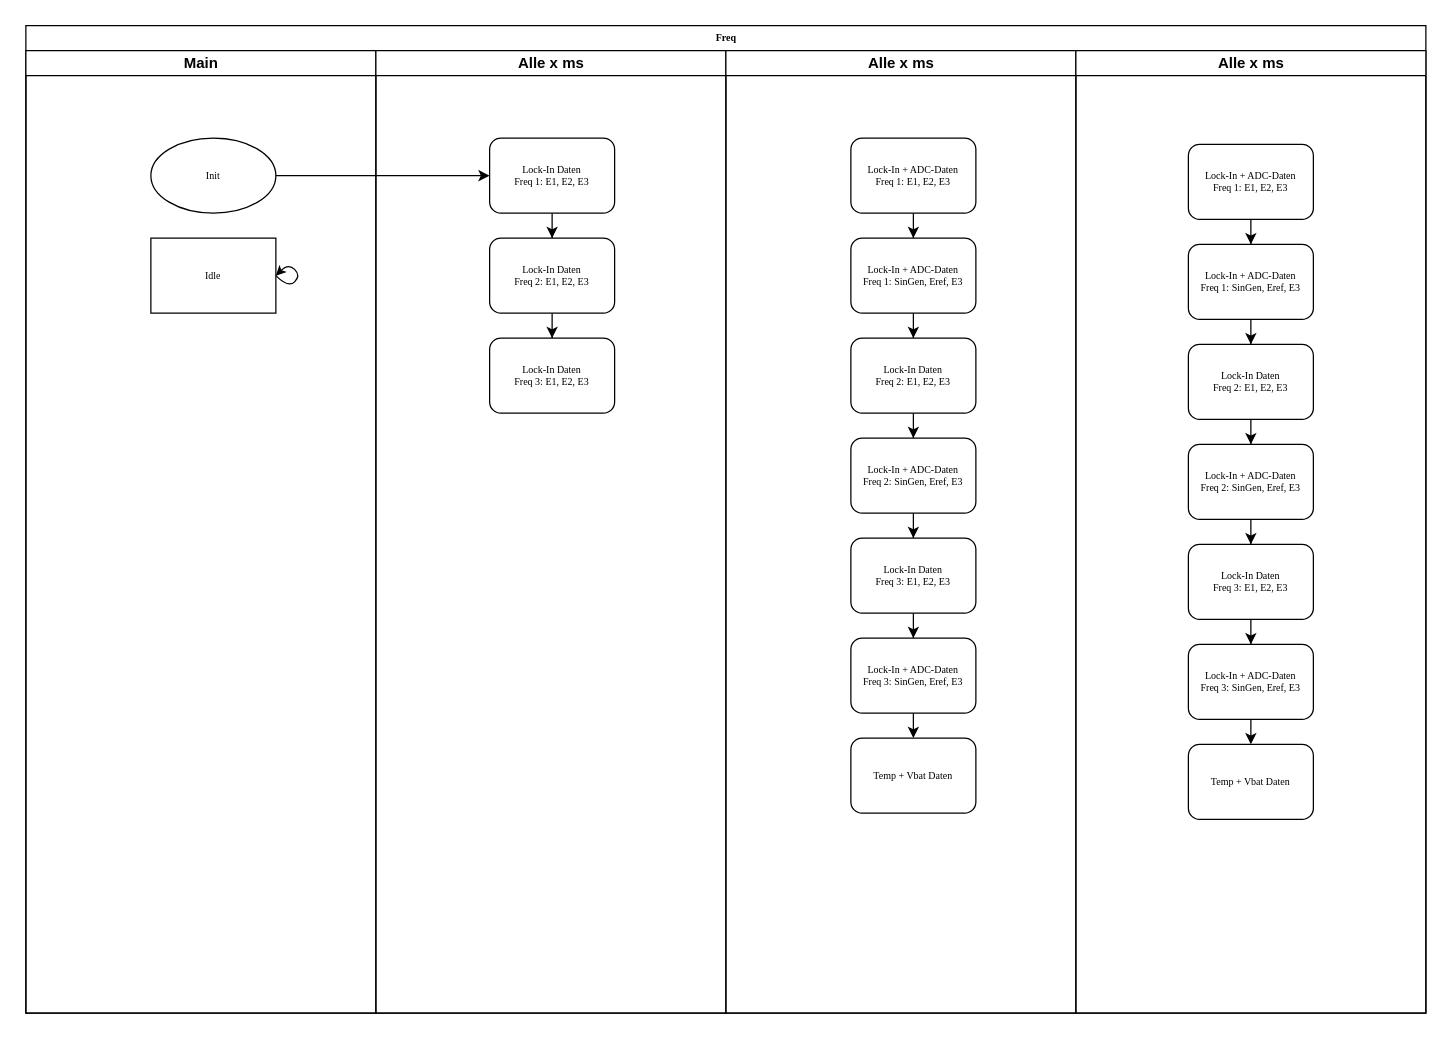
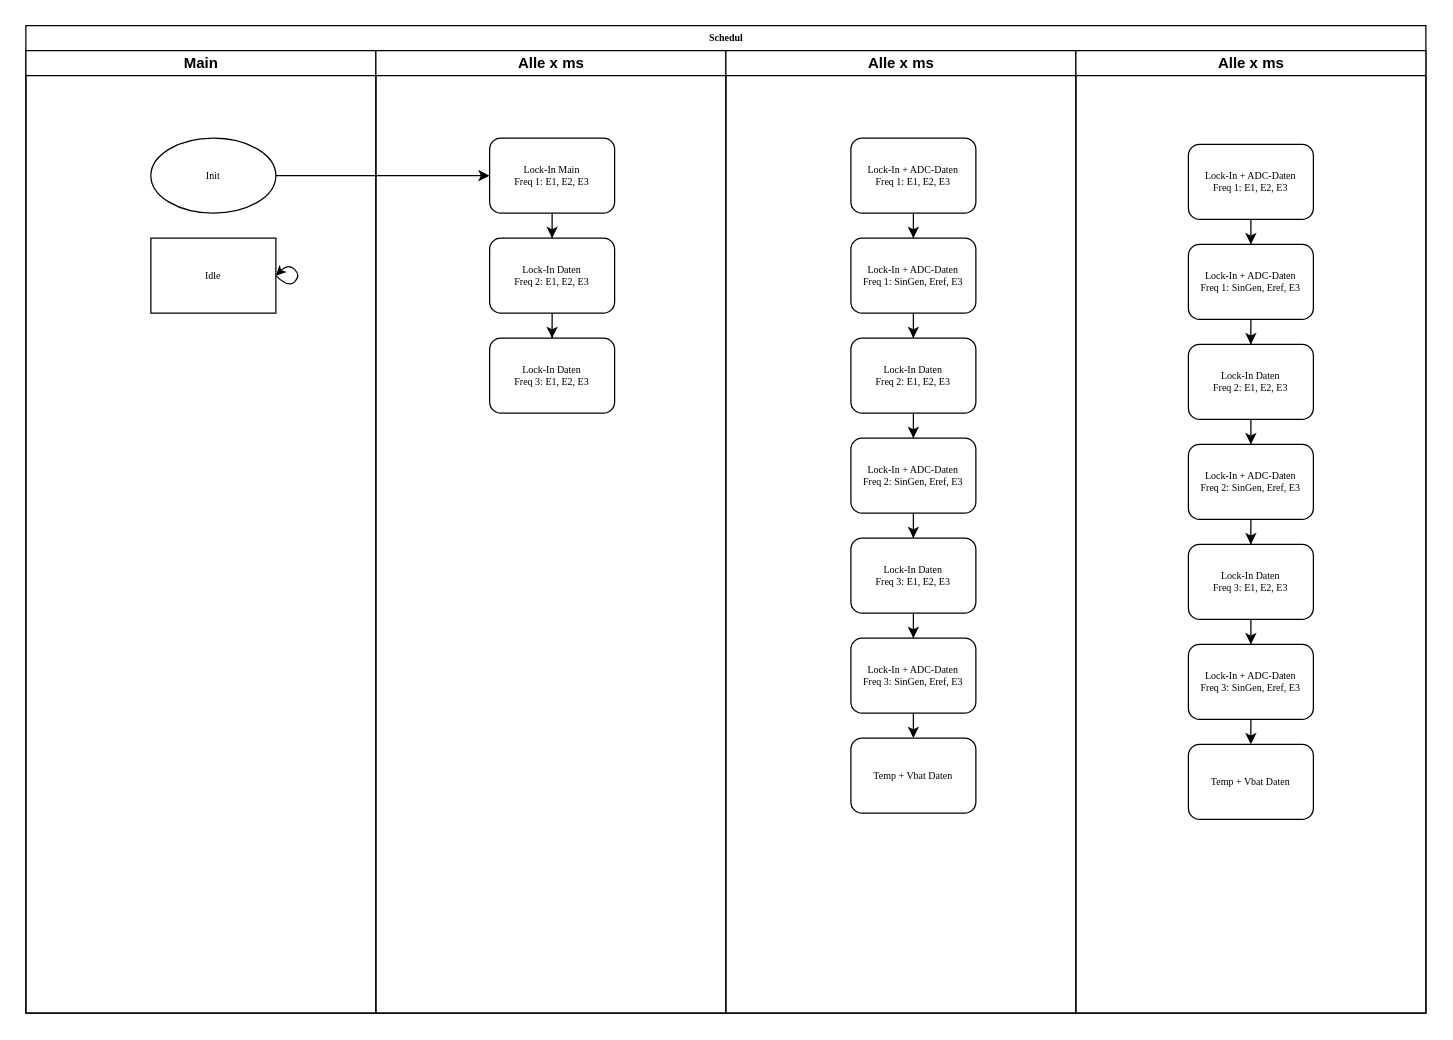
(726, 38) -> (726, 38)
(552, 176) -> (552, 176)
